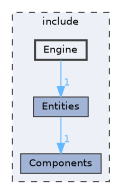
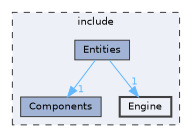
(61, 73) -> (121, 74)
